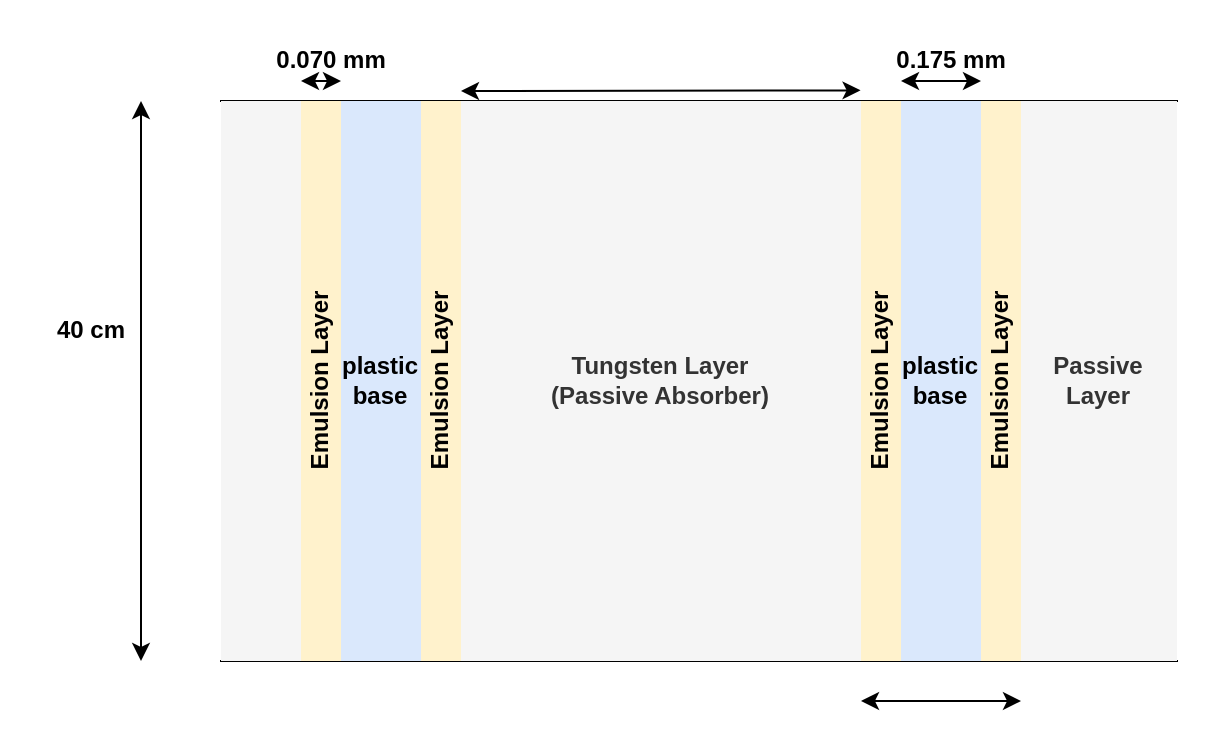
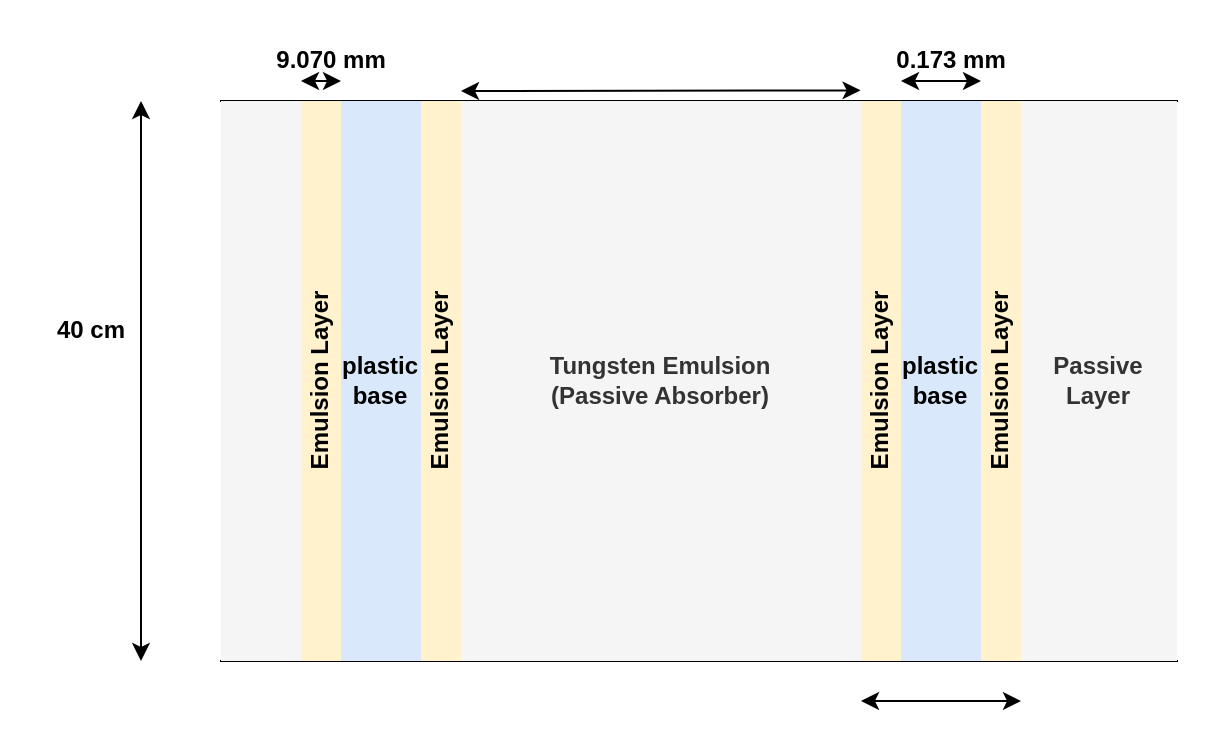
(332, 61) -> (332, 61)
(952, 61) -> (952, 61)
(661, 381) -> (661, 381)
